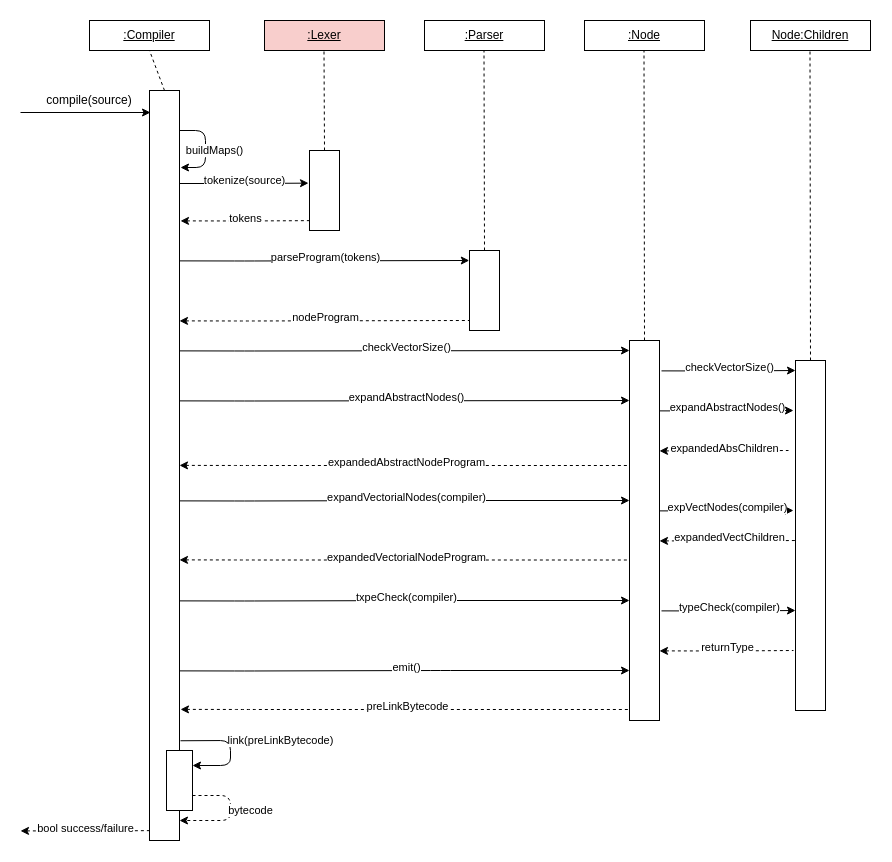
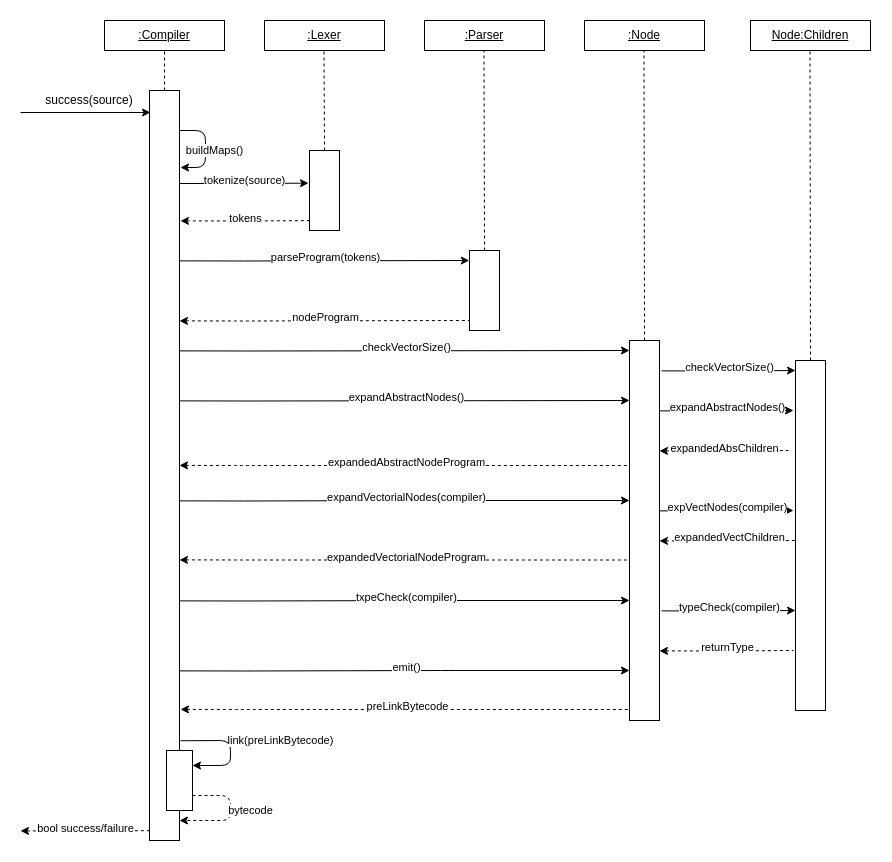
(150, 36) -> (165, 36)
(325, 36) -> (325, 36)
(90, 101) -> (90, 101)
